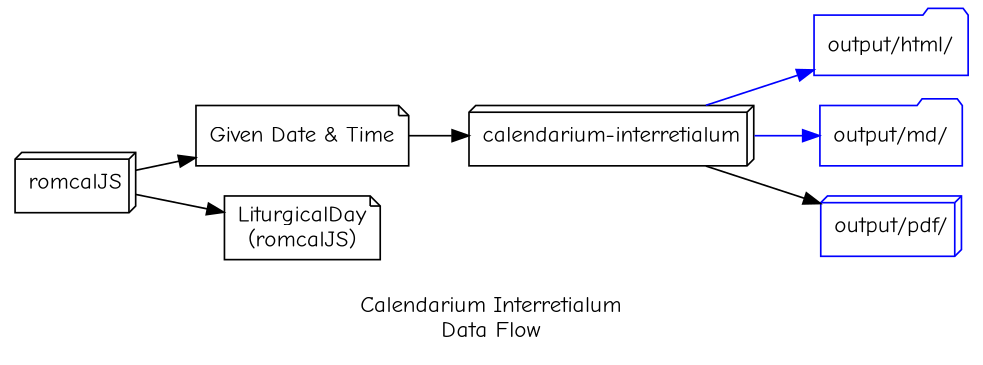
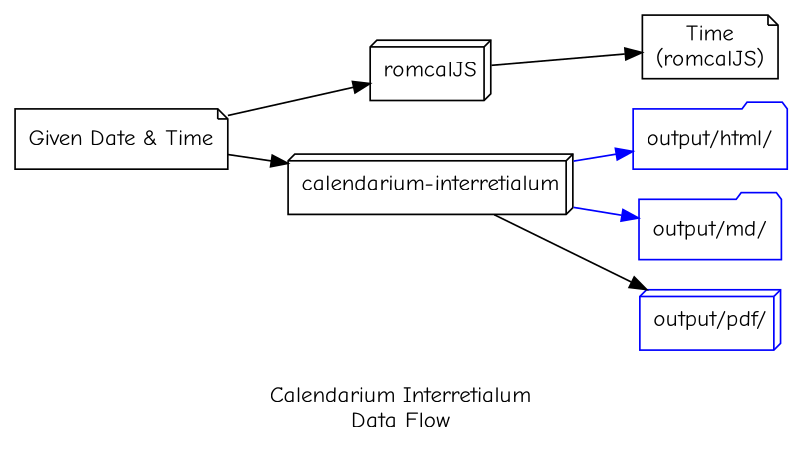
(158, 166) -> (291, 101)
(302, 228) -> (710, 47)
